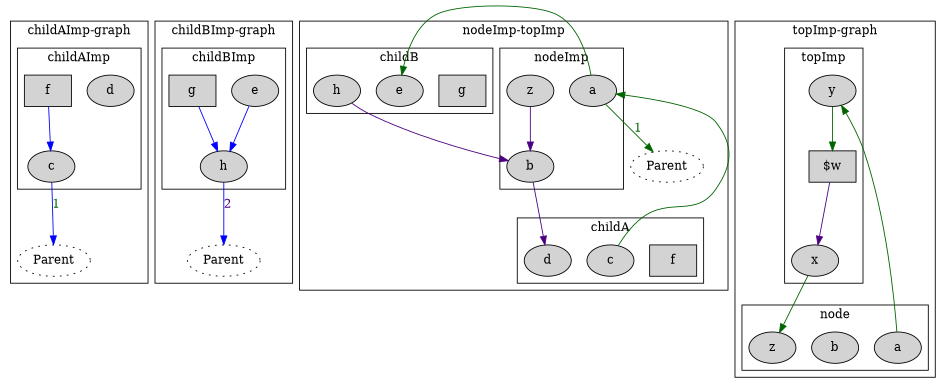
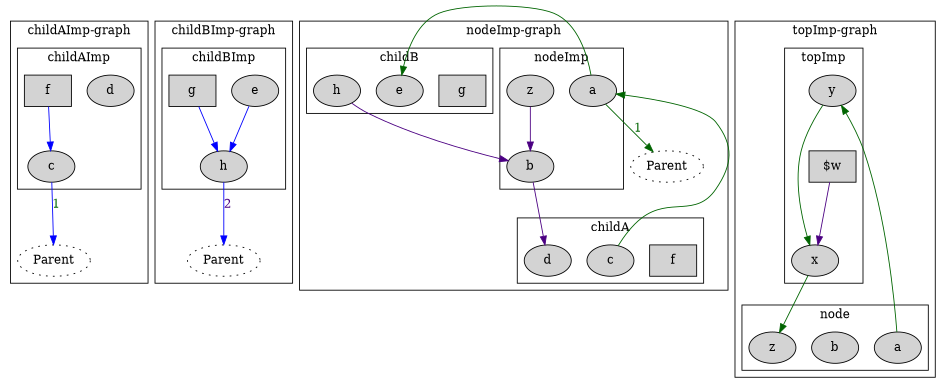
(514, 31) -> (514, 31)
(833, 124) -> (799, 169)
